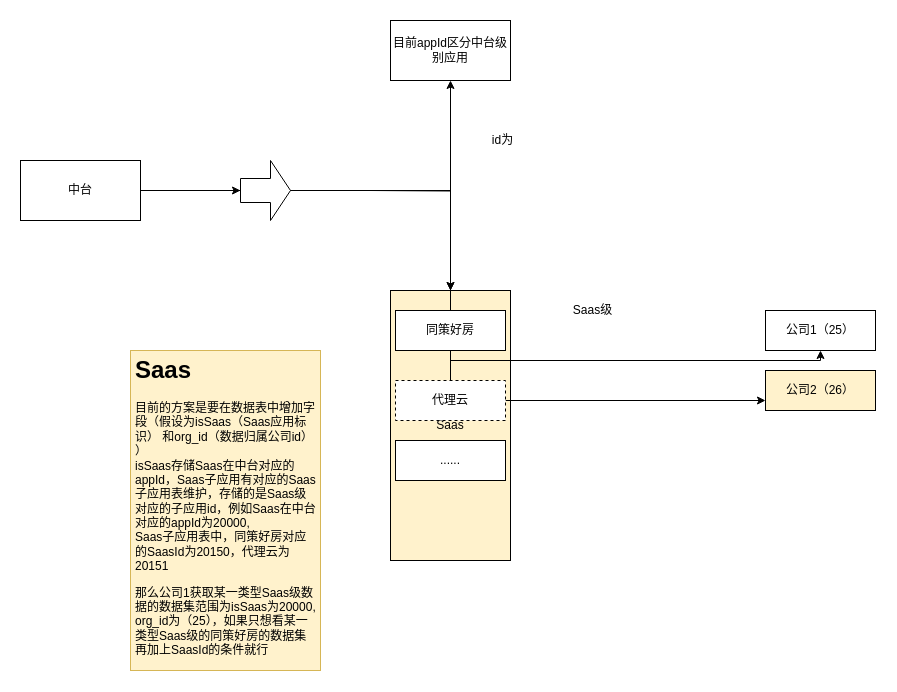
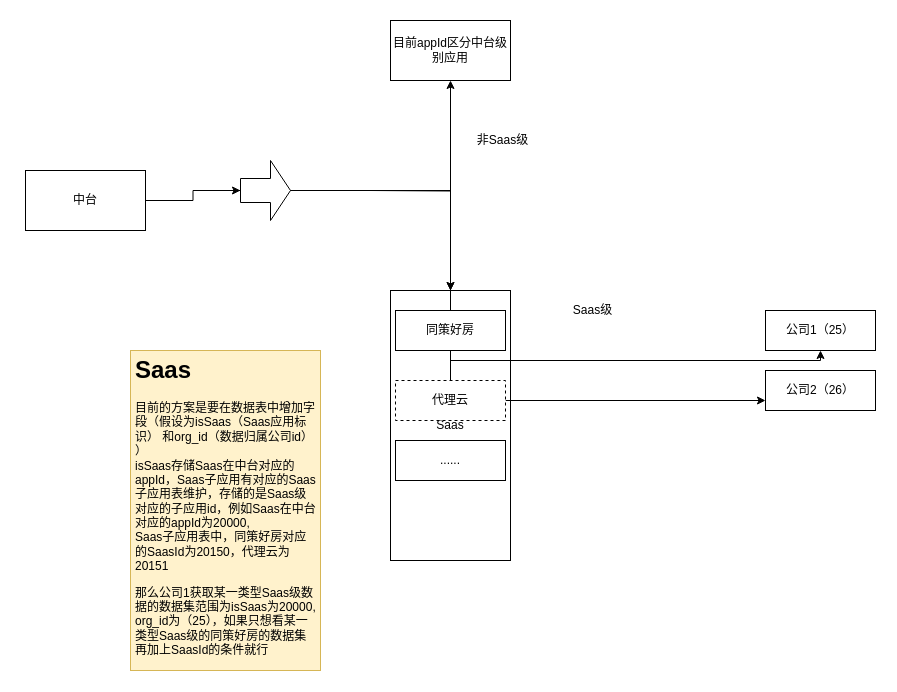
(503, 141) -> (503, 141)
(81, 191) -> (86, 201)
(821, 391) -> (821, 391)
(451, 426) -> (451, 426)
